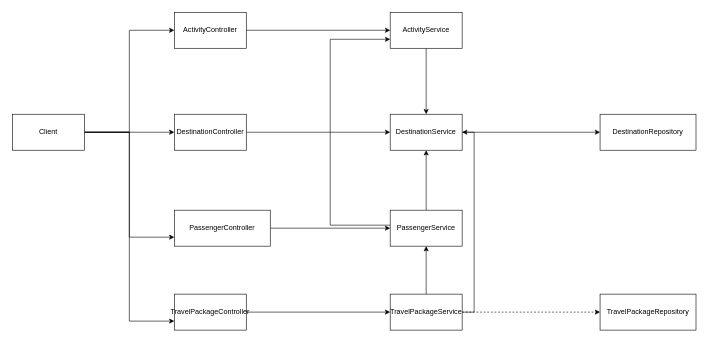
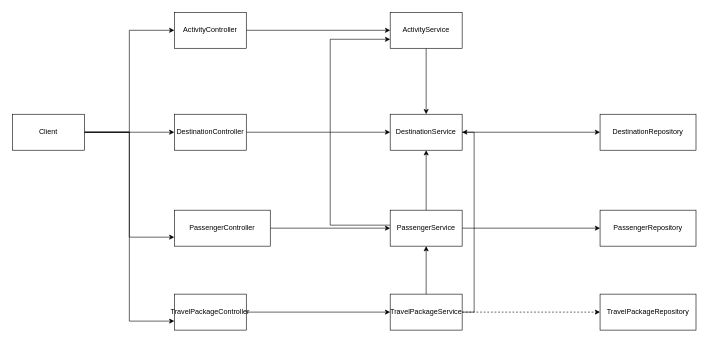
none -> (594, 228)
none -> (648, 228)
